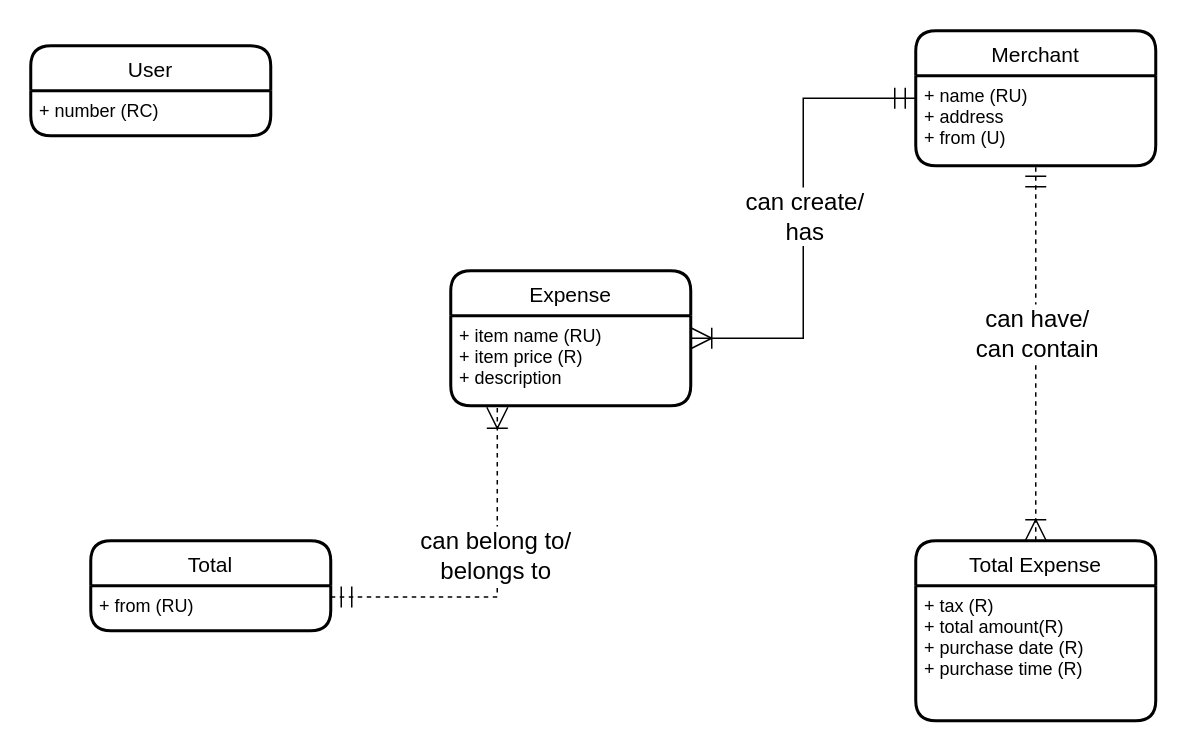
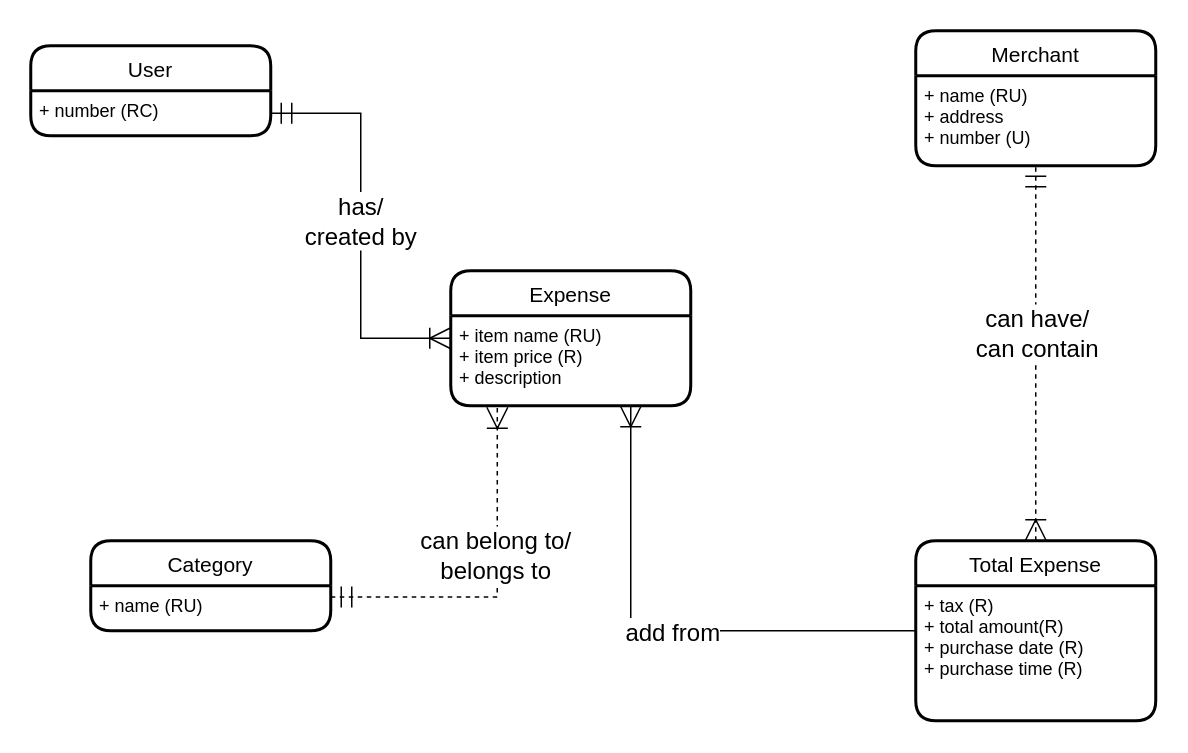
(975, 96) -> (975, 96)
none -> (361, 327)
(803, 337) -> none
(210, 565) -> (210, 565)
(150, 606) -> (150, 606)
none -> (661, 631)
